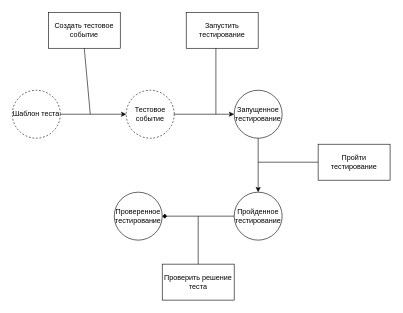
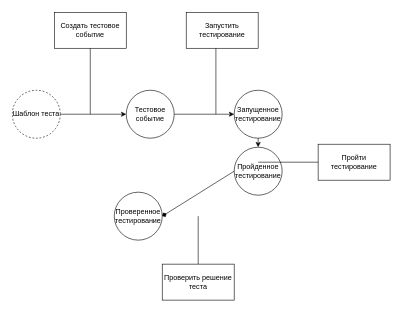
(84, 30) -> (90, 30)
(150, 114) -> (150, 114)
(258, 216) -> (258, 171)
